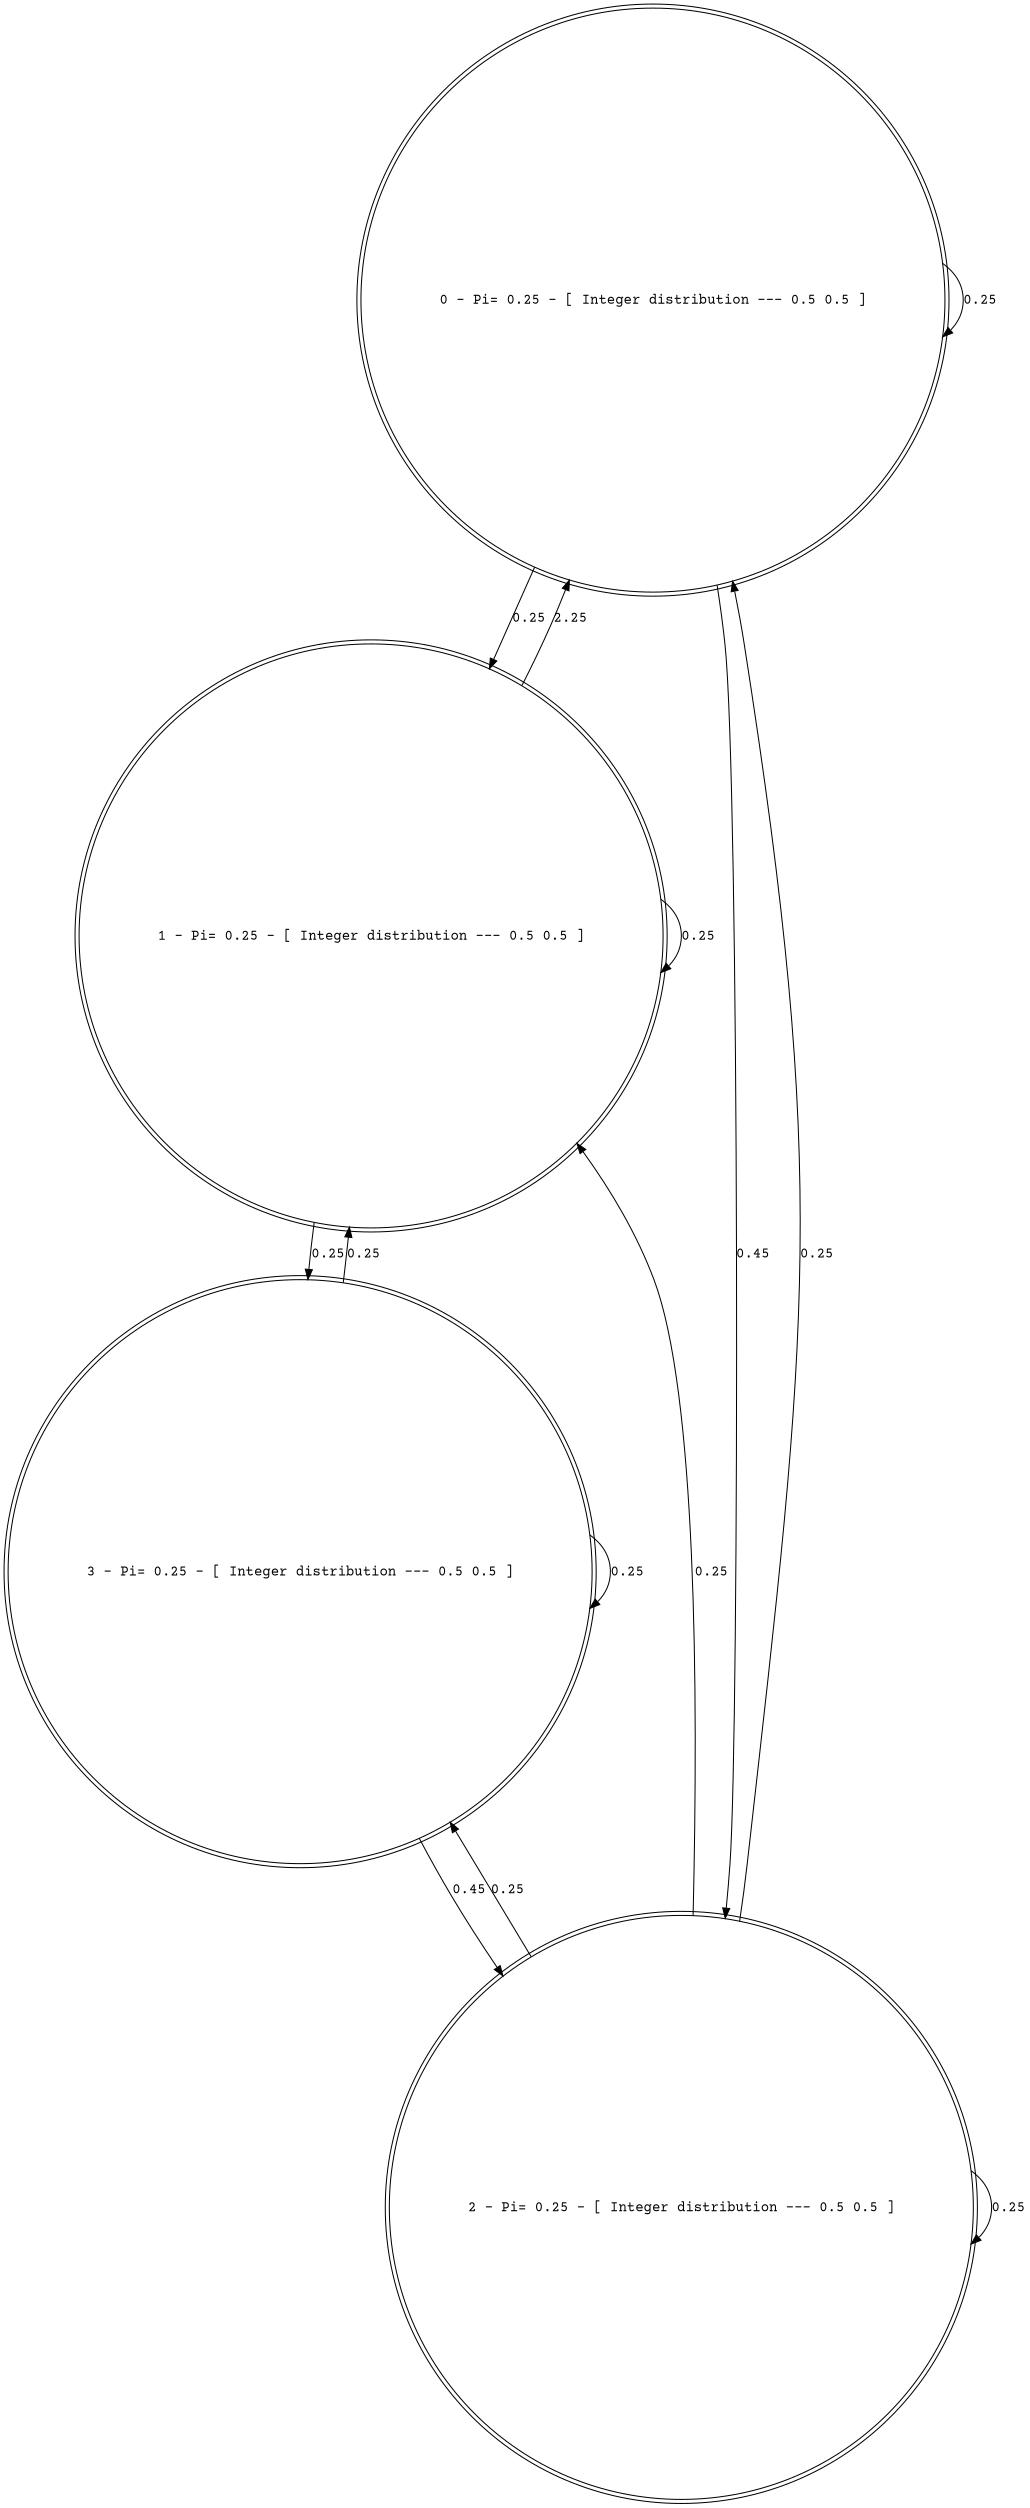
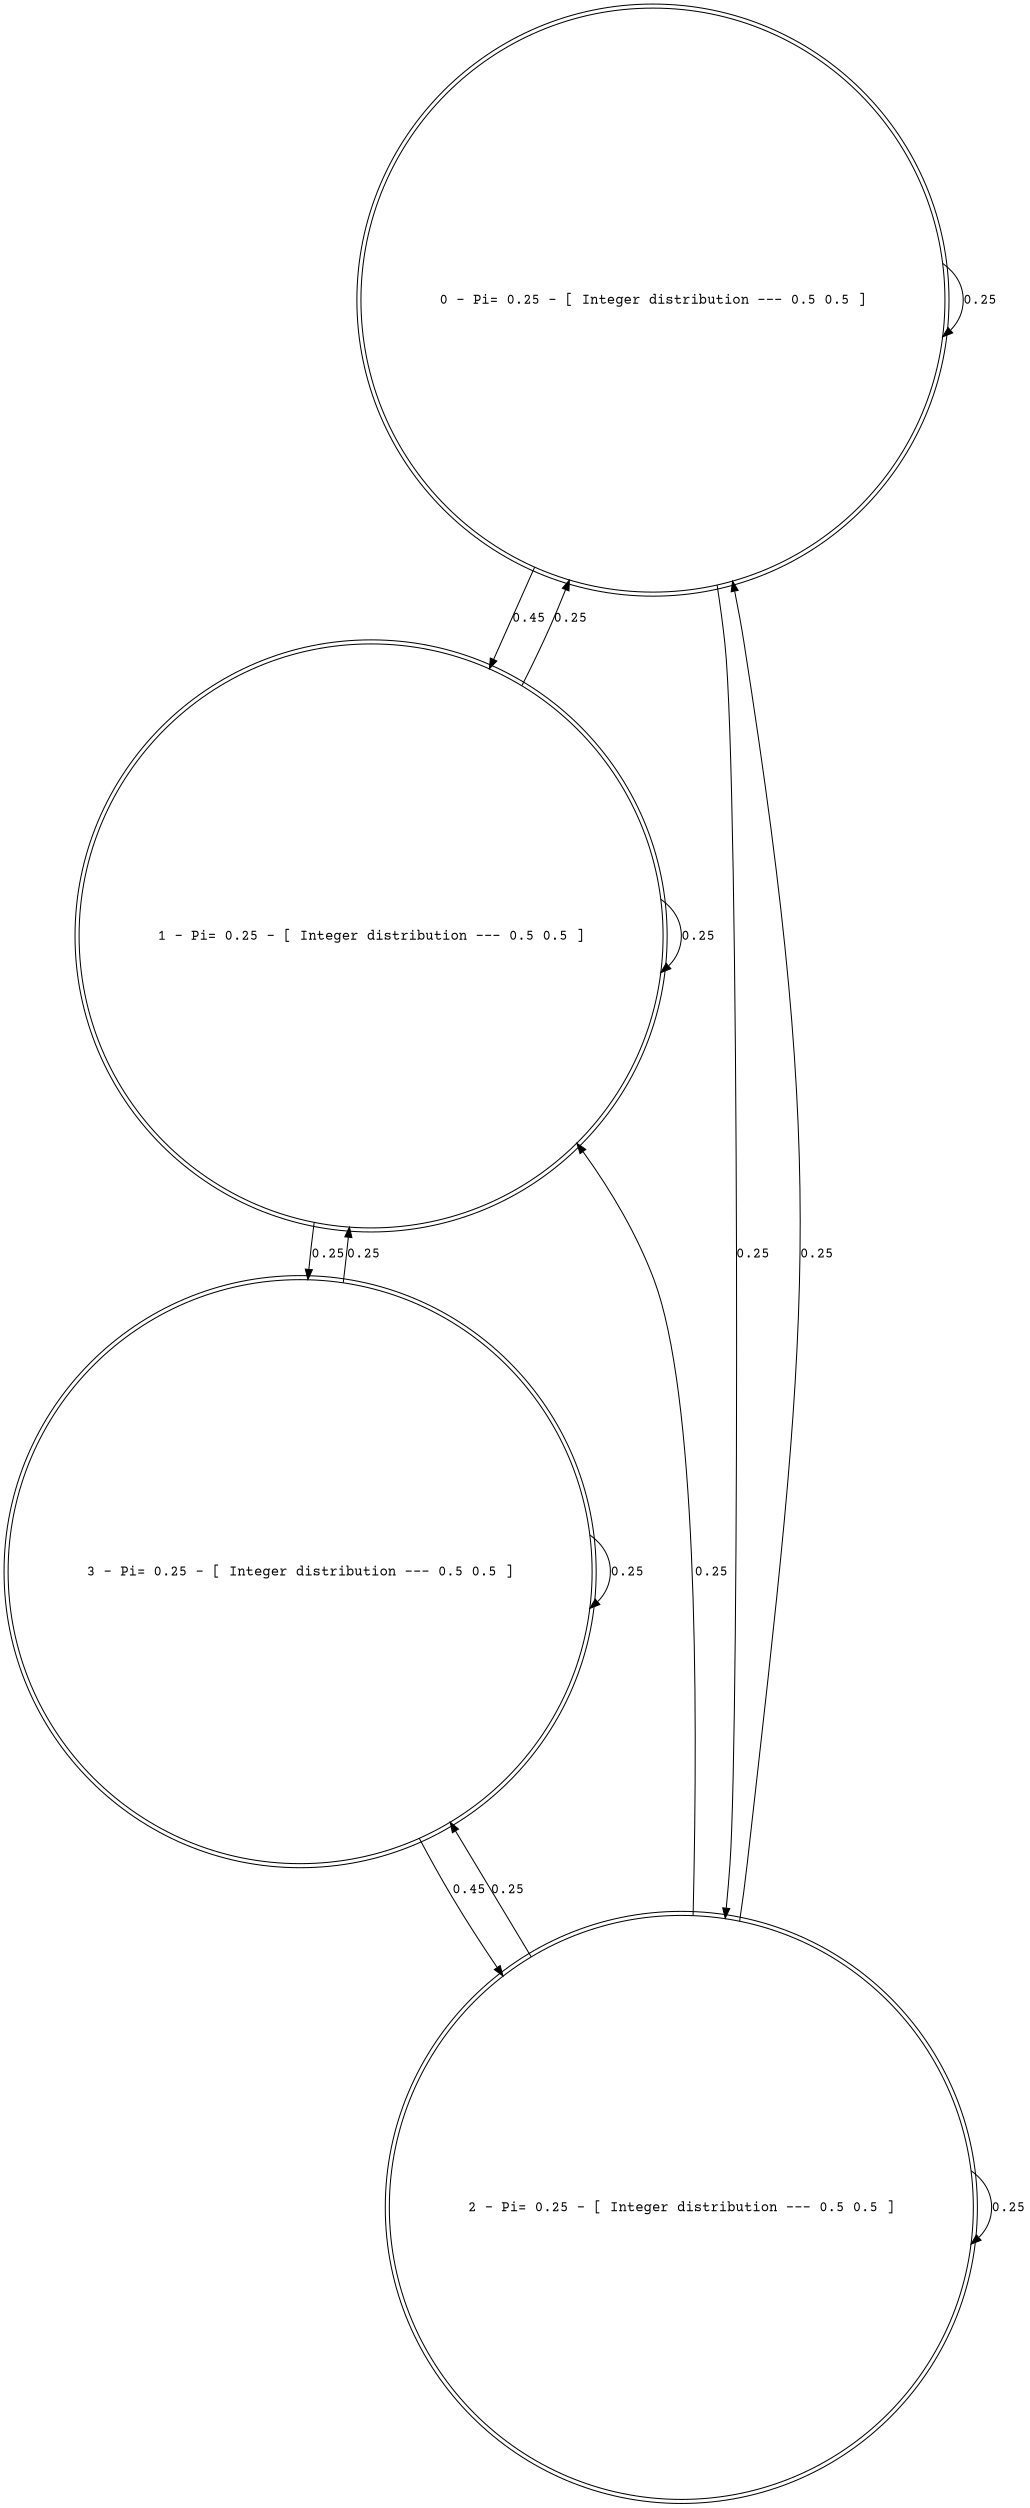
(529, 618) -> (529, 618)
(571, 618) -> (571, 618)
(753, 1254) -> (753, 1254)
